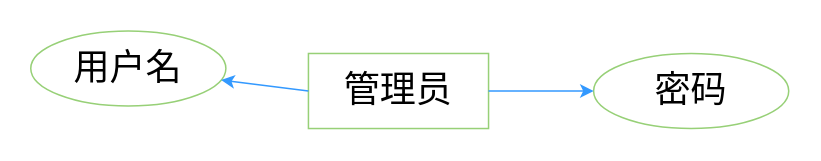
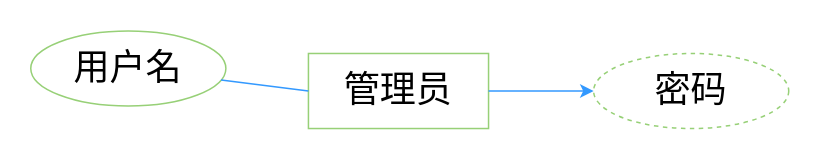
(232, 81) -> (228, 81)
(691, 91) -> (691, 91)
